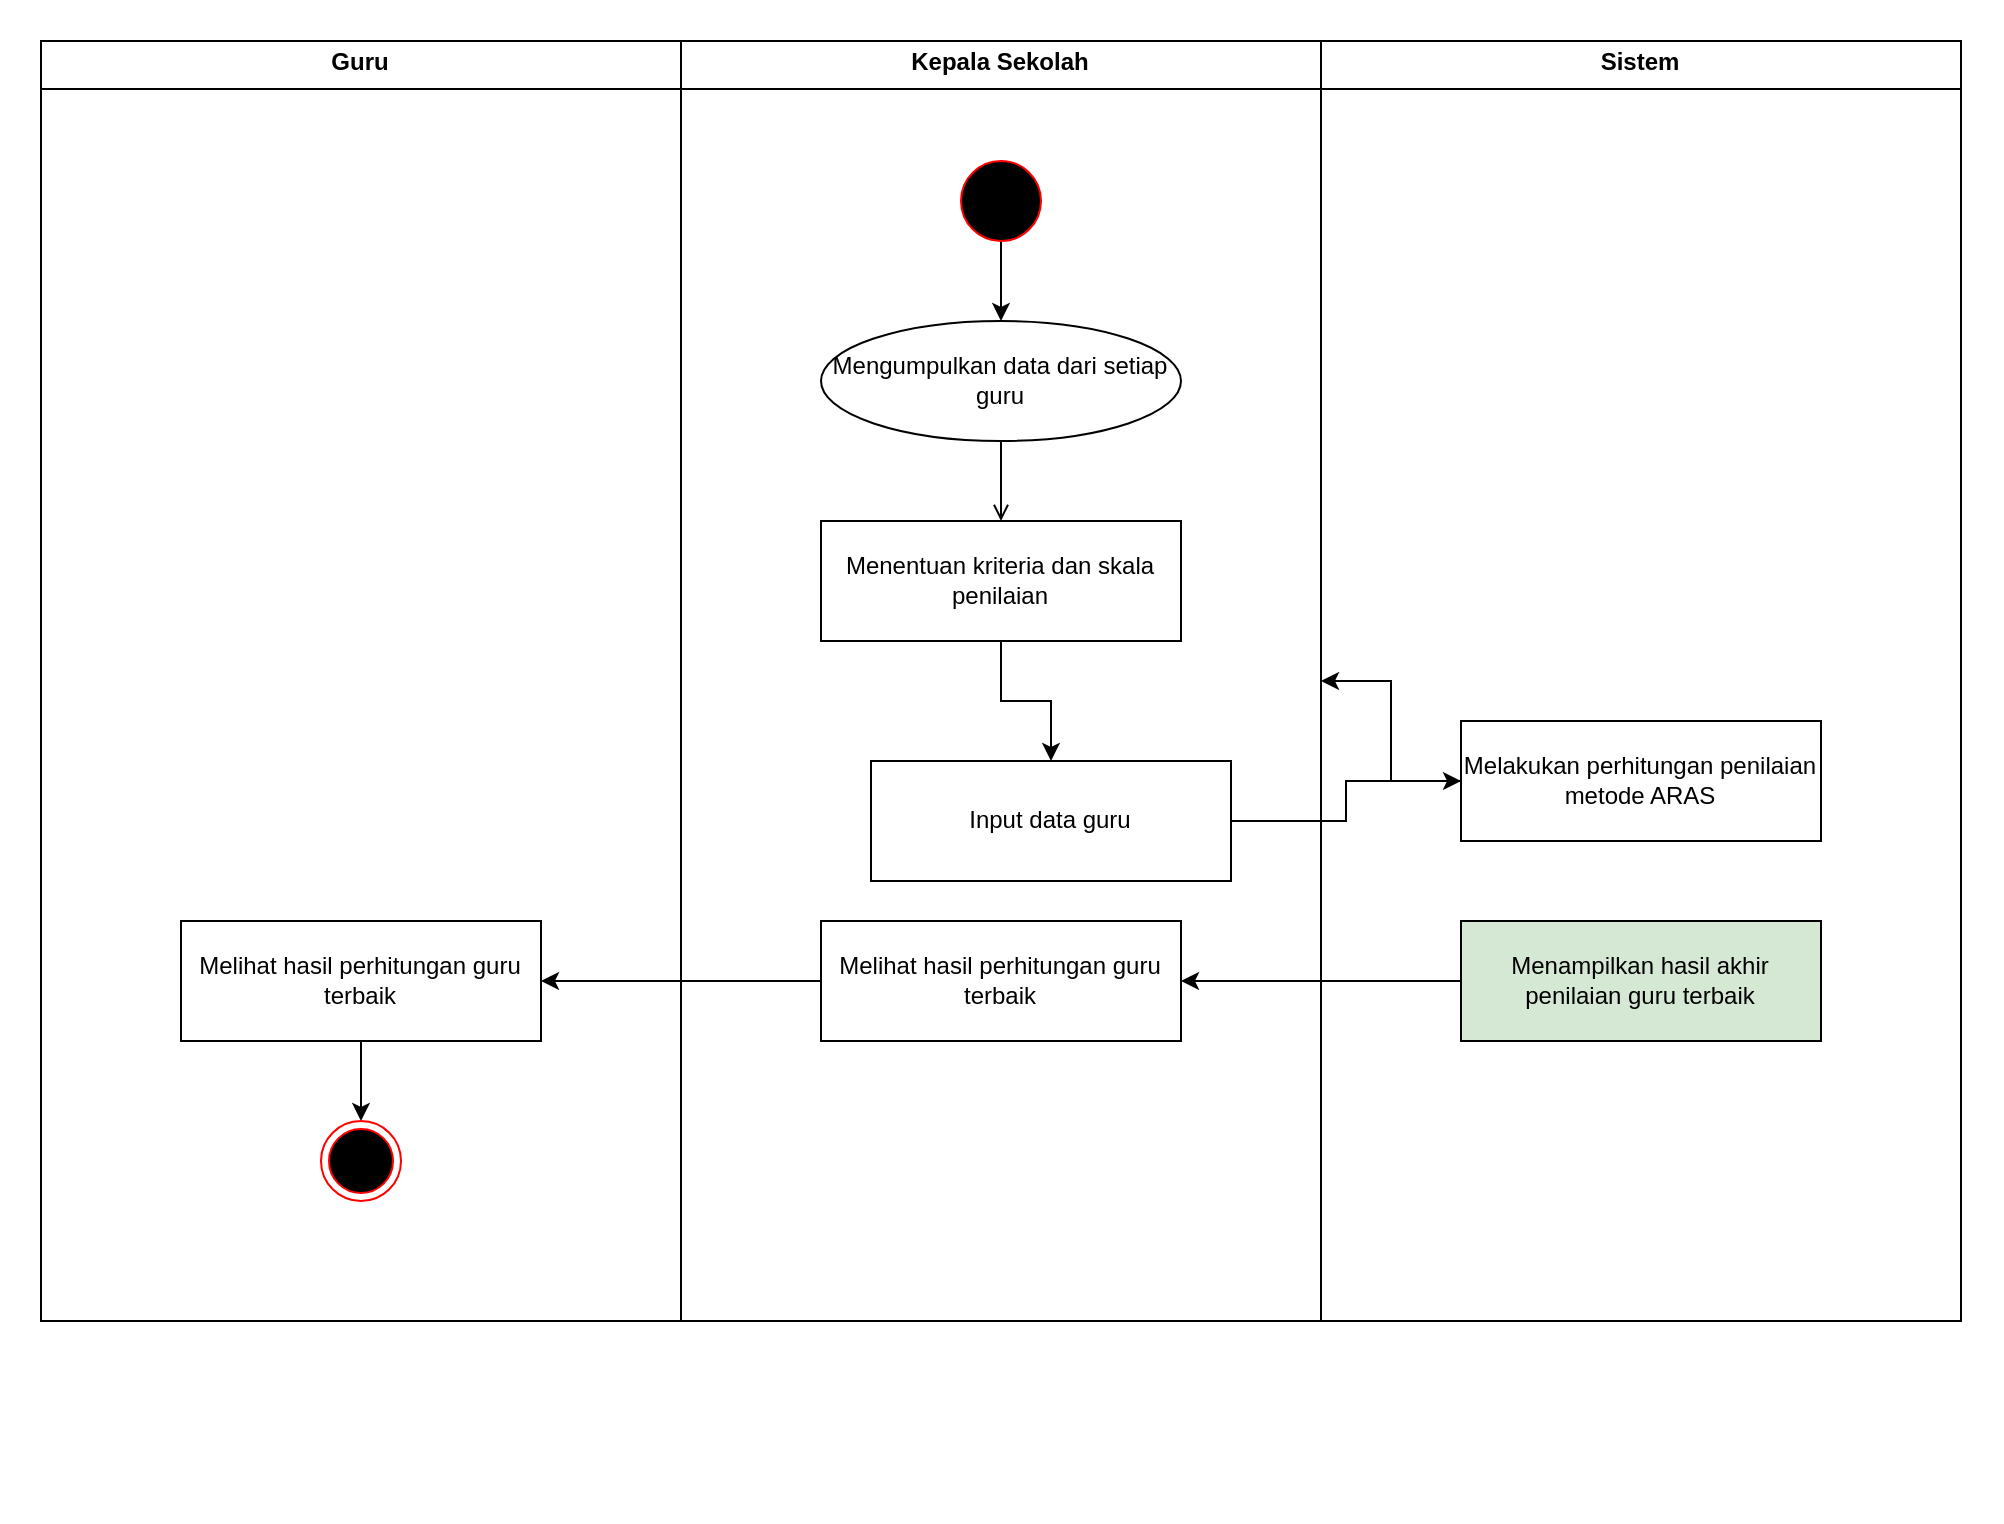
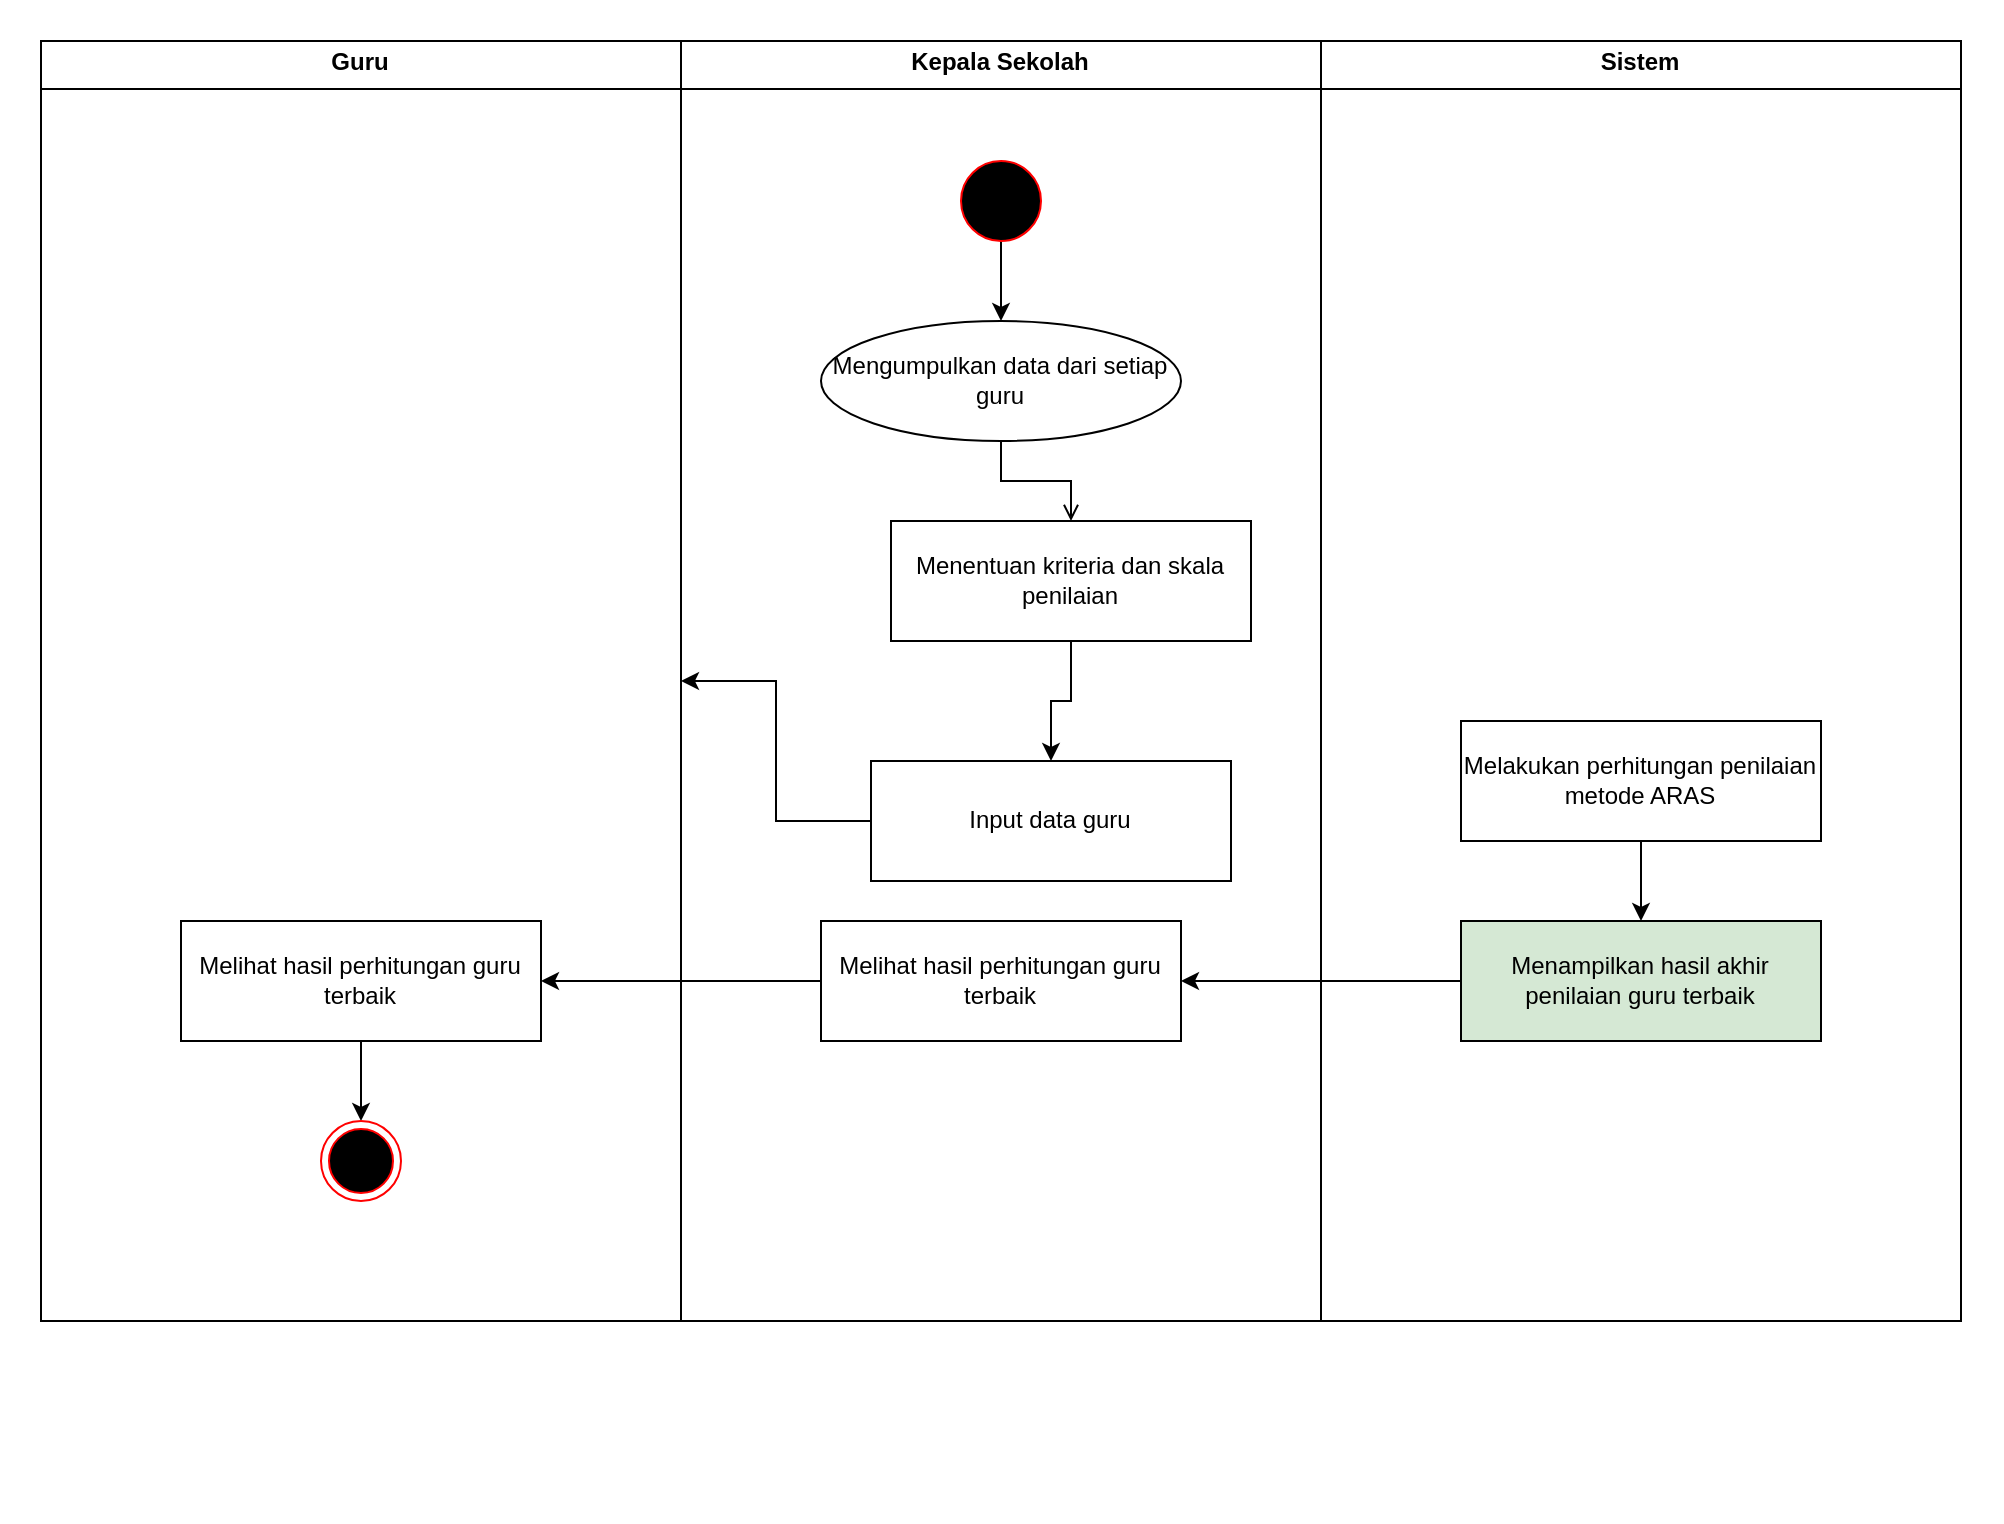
(1001, 581) -> (1071, 581)
(1391, 701) -> (1641, 874)
(1329, 821) -> (776, 758)
